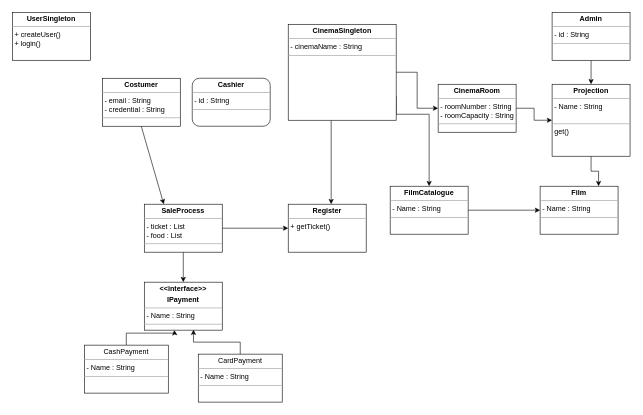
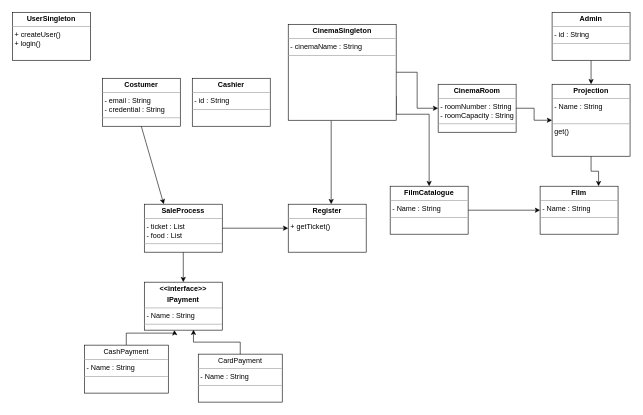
(231, 102) -> (231, 102)
